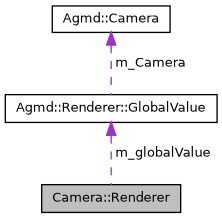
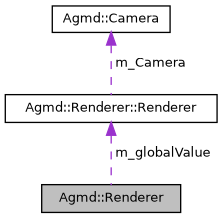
(111, 109) -> (111, 109)
(111, 199) -> (111, 199)
